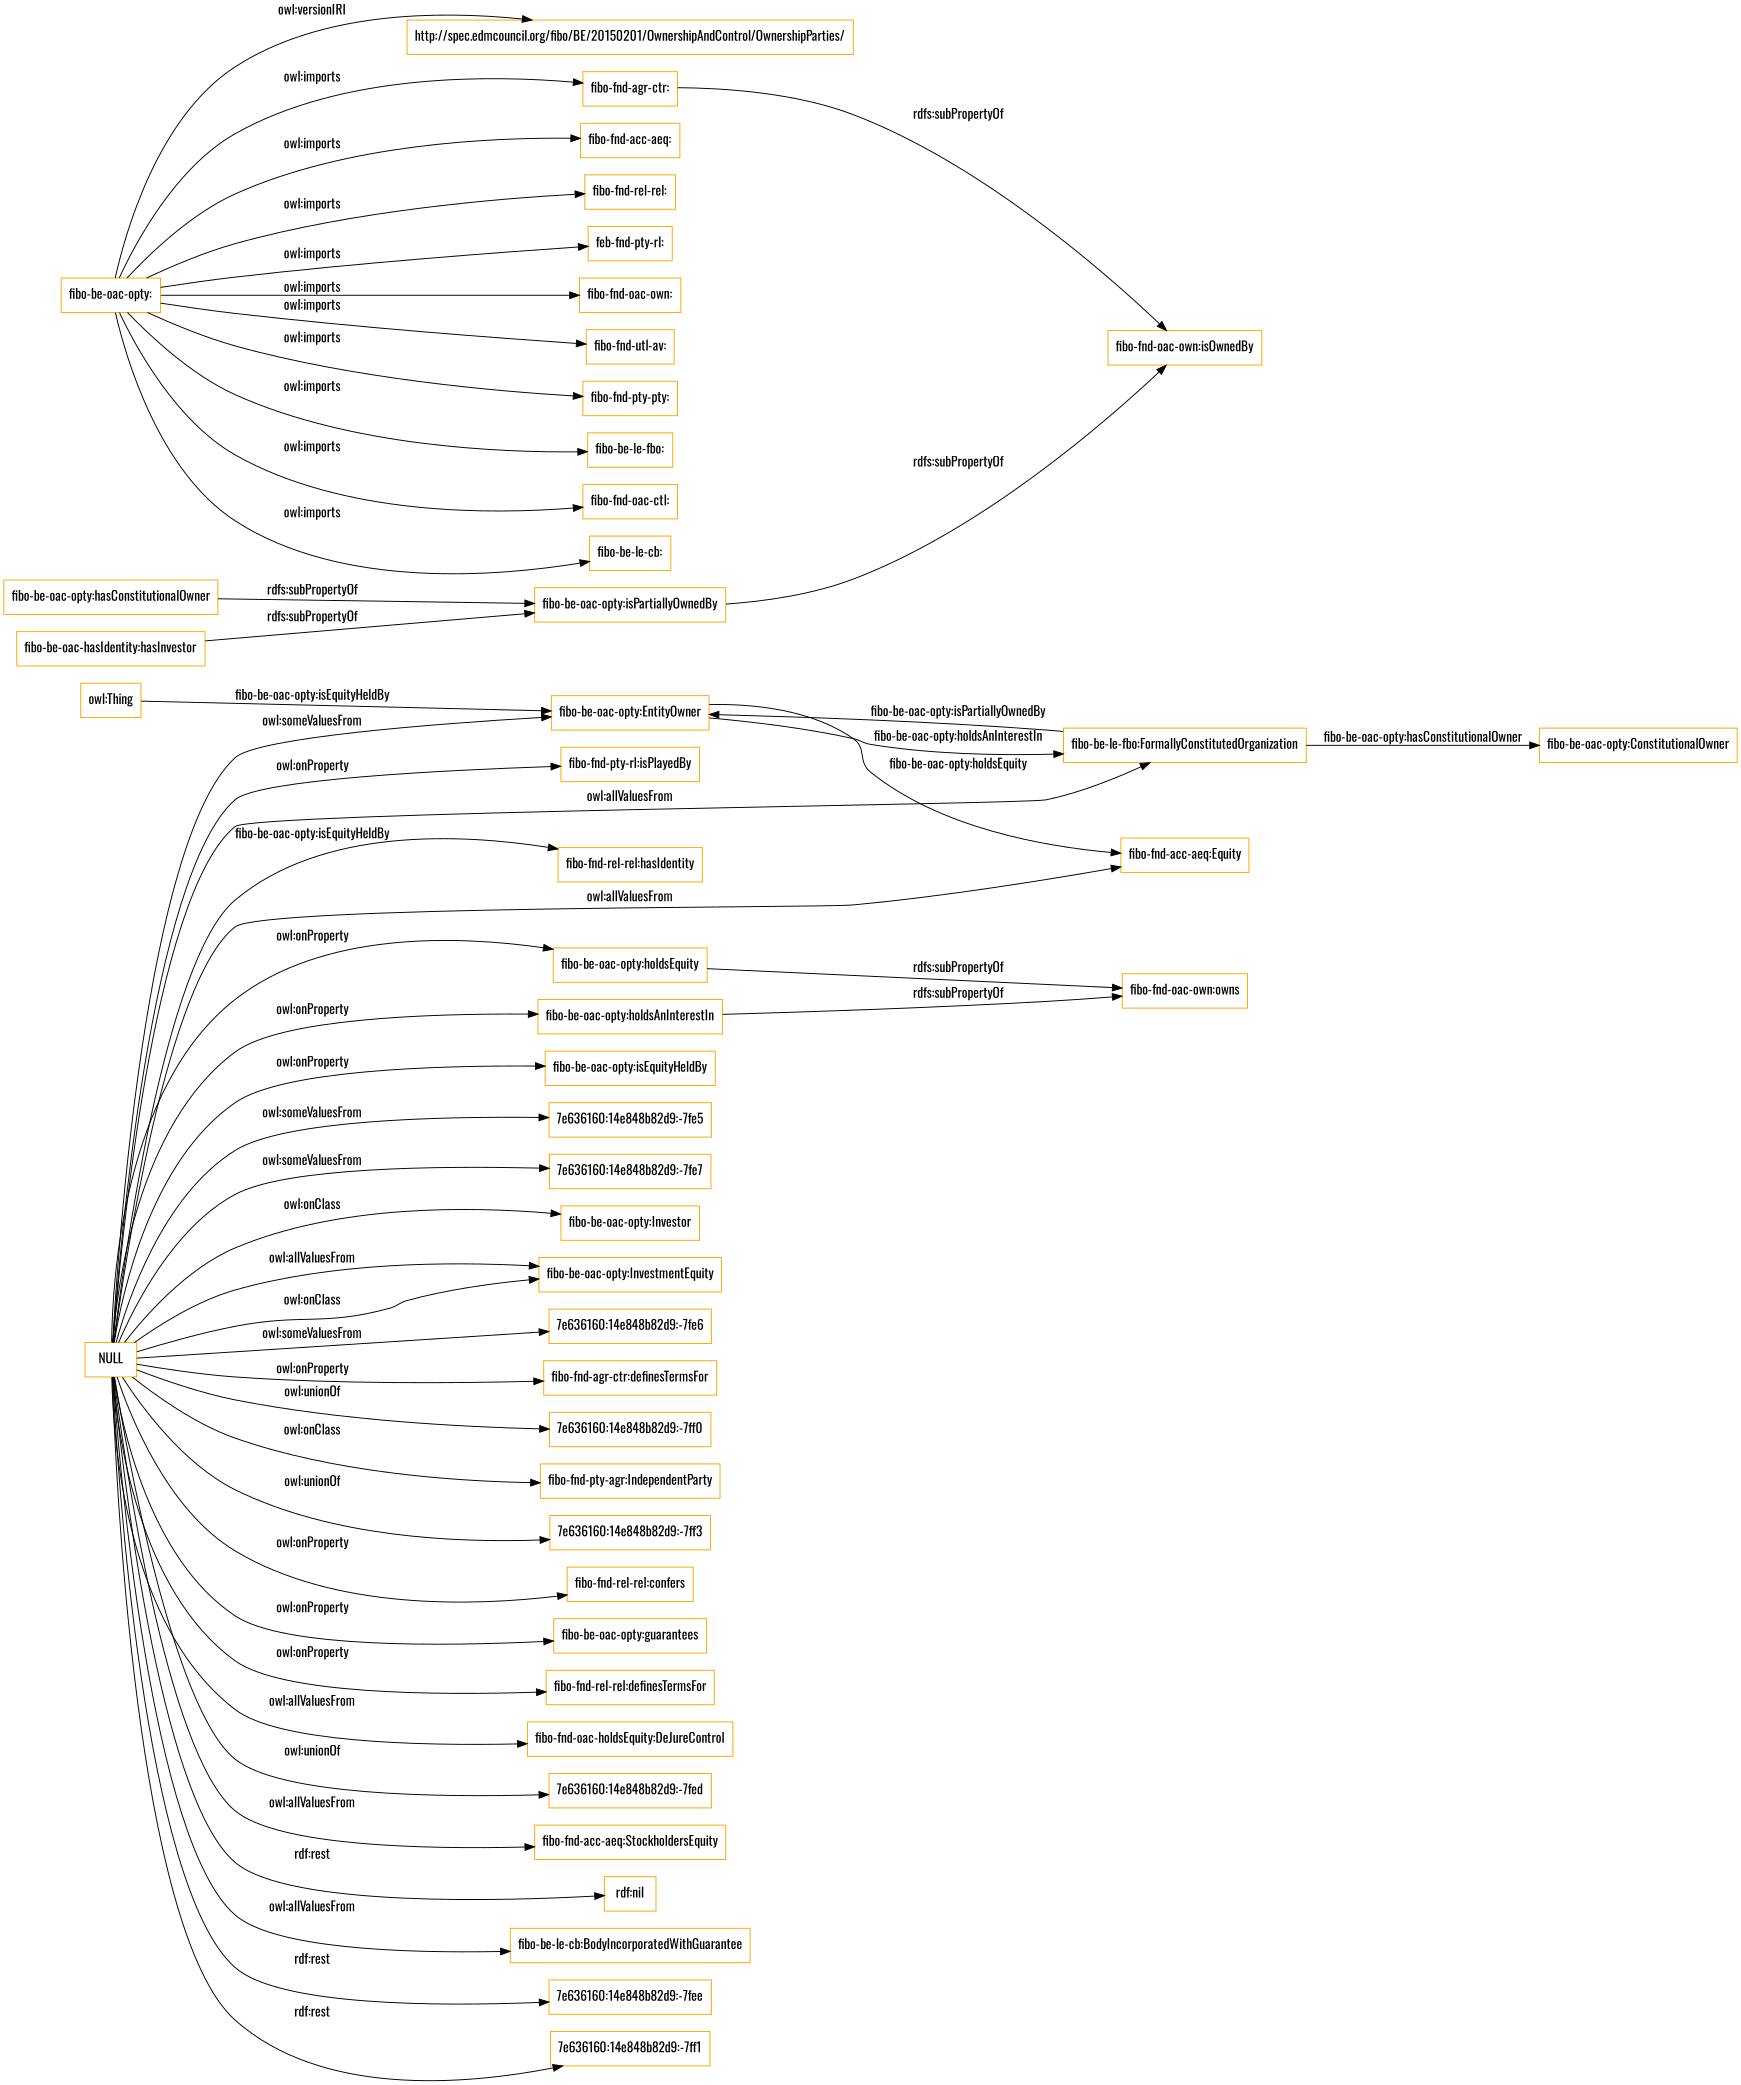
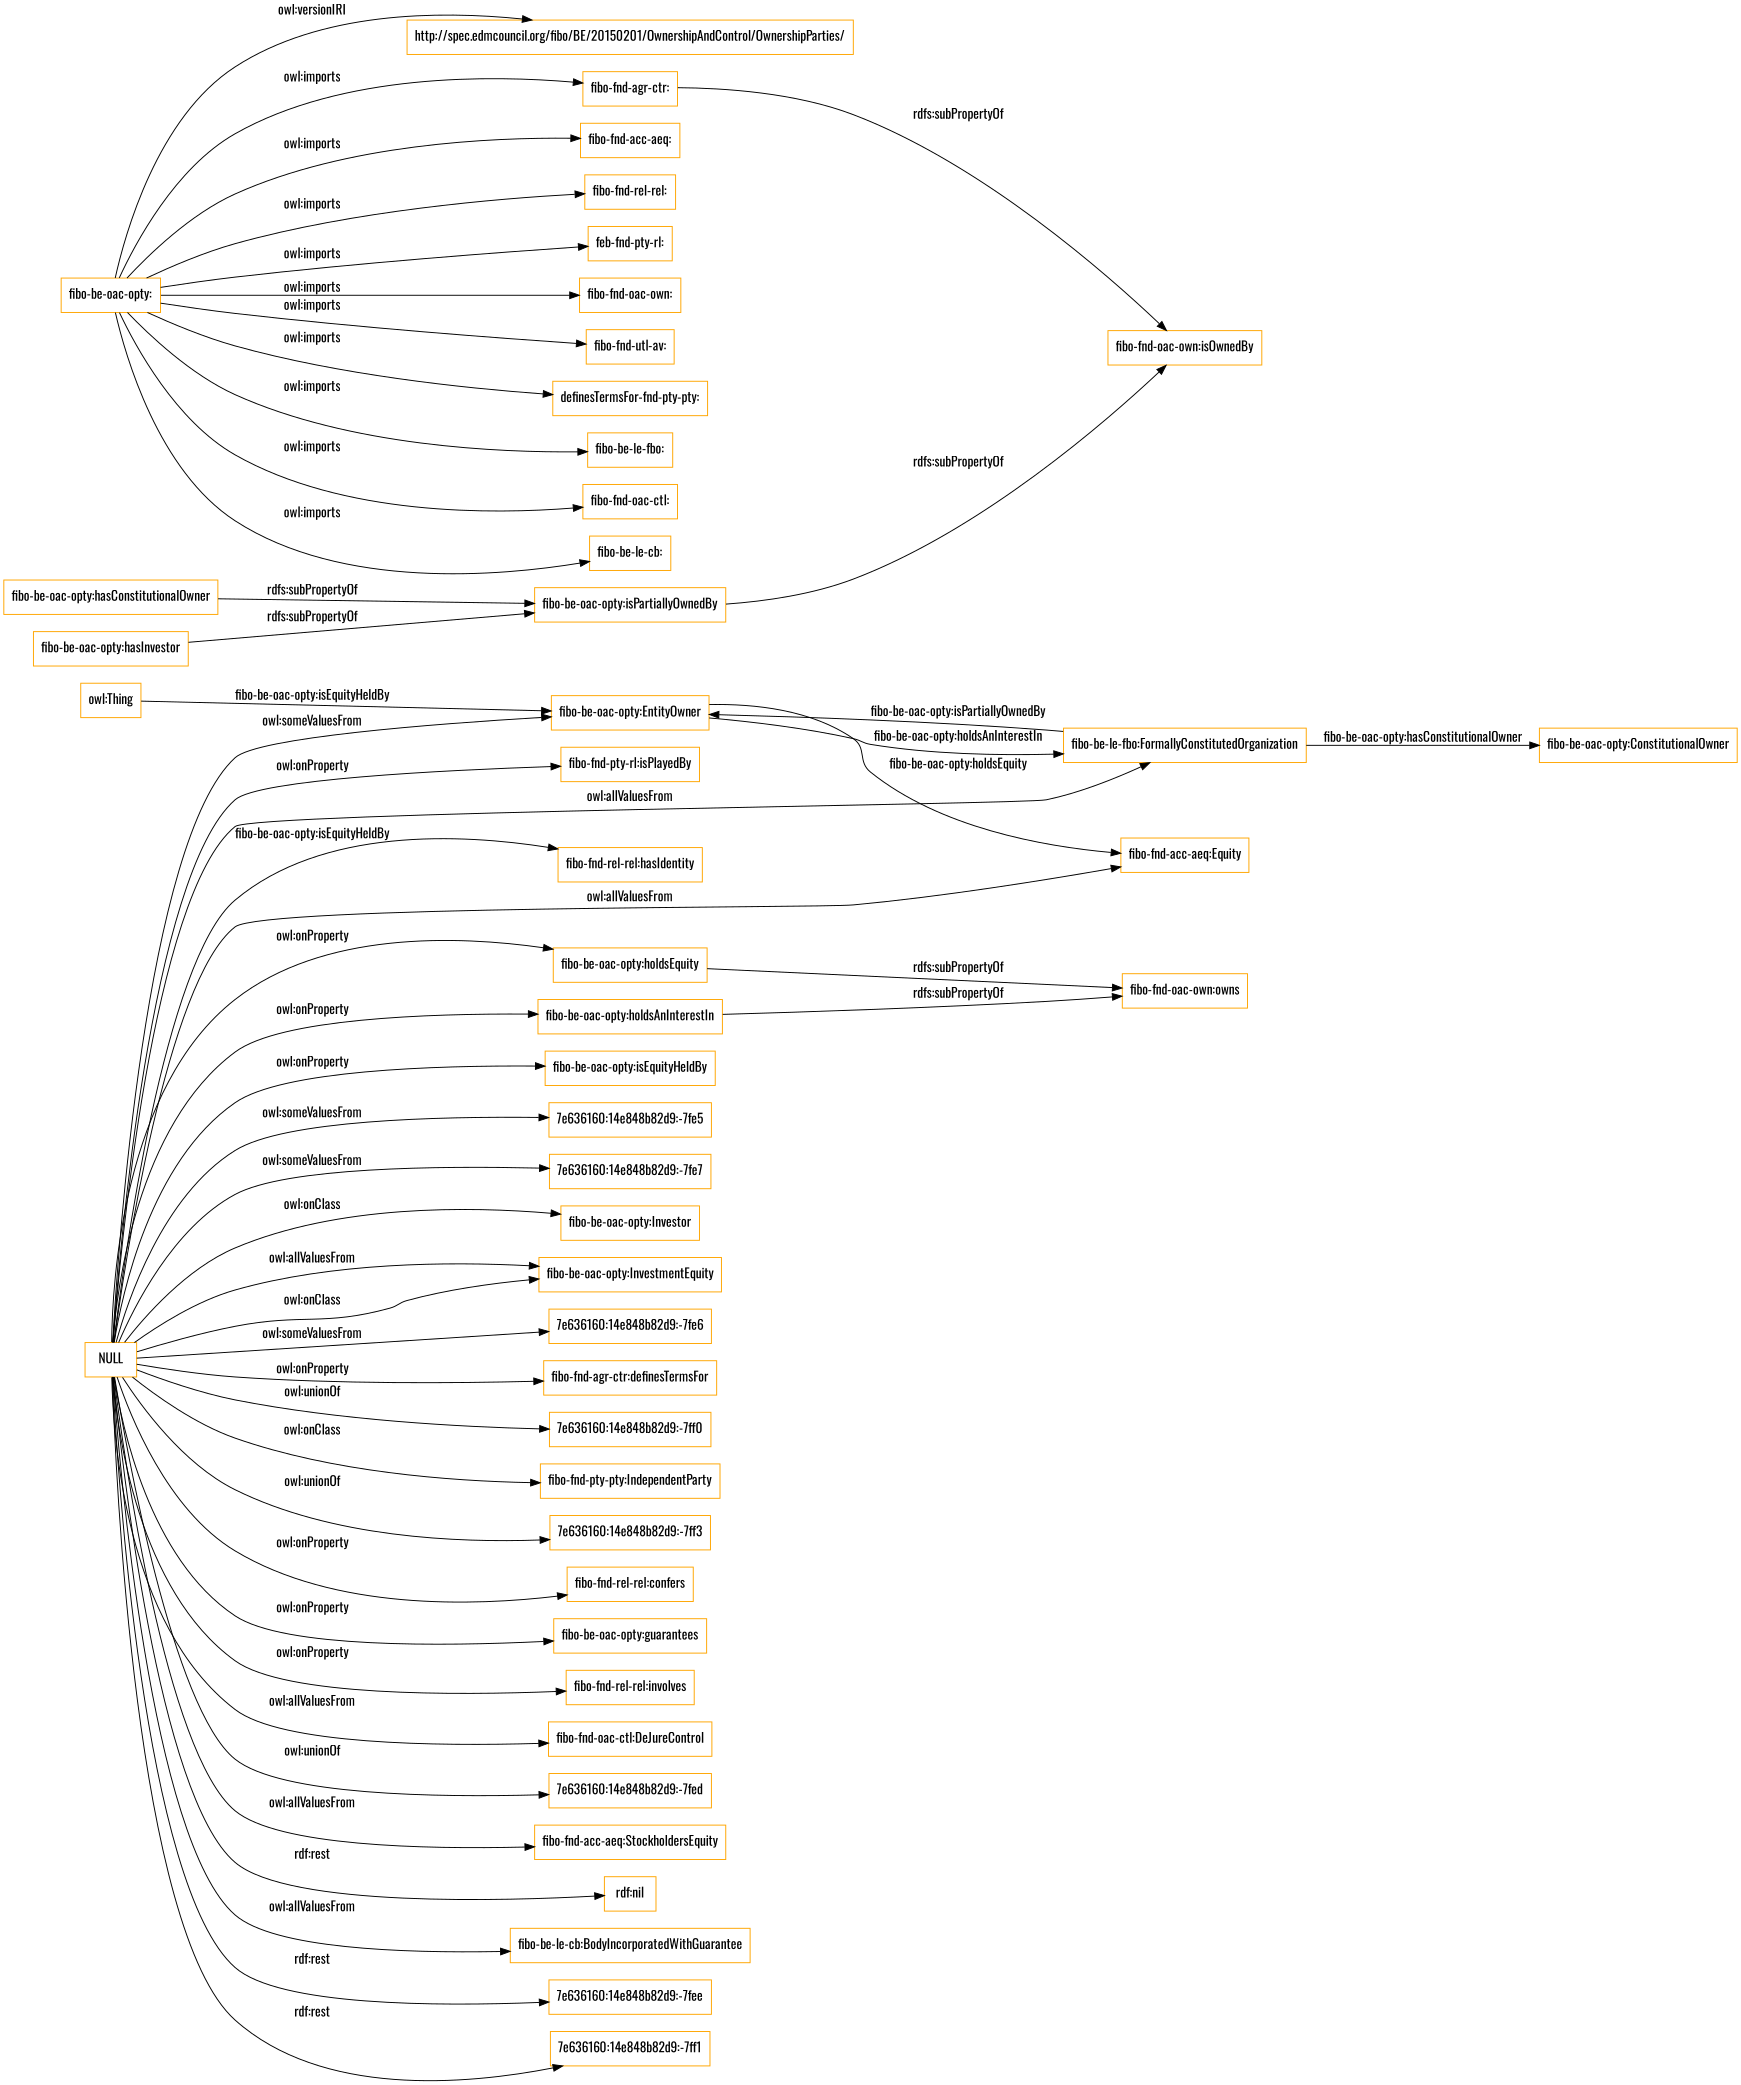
(630, 398) -> (630, 398)
(111, 649) -> (111, 649)
(630, 1481) -> (630, 1481)
(630, 1687) -> (630, 1687)
(630, 1739) -> (630, 1739)
